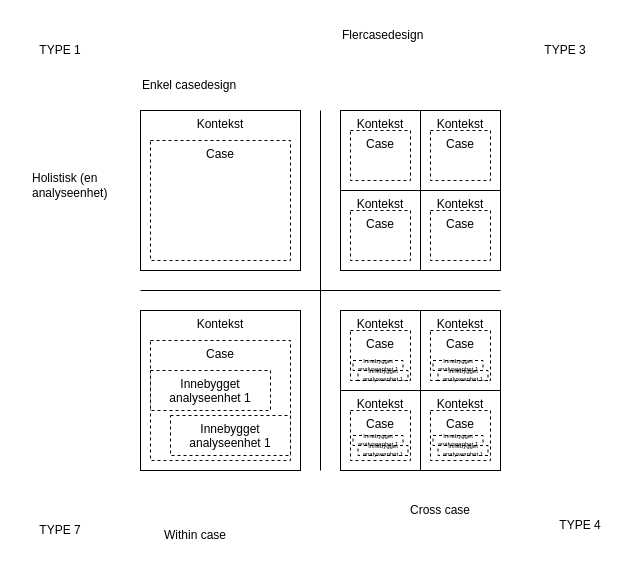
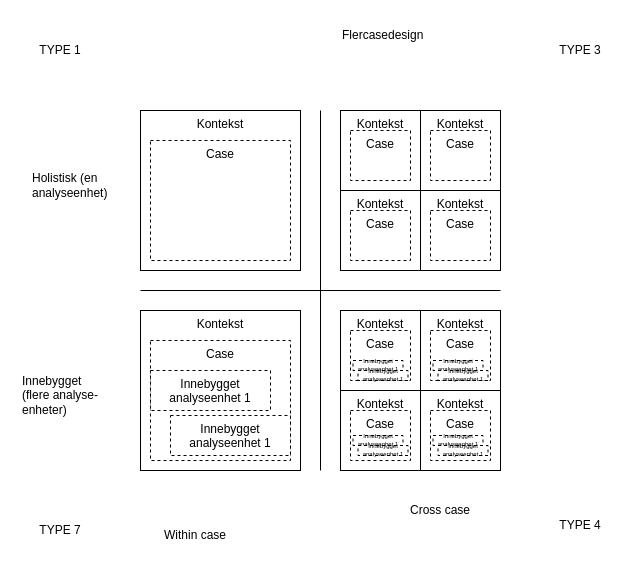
(566, 51) -> (581, 51)
(221, 86) -> none
none -> (61, 396)
